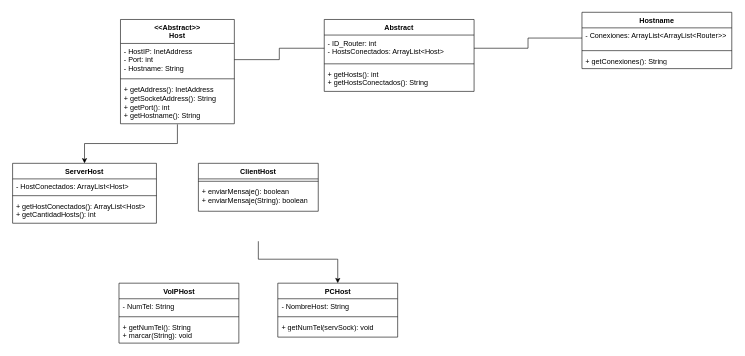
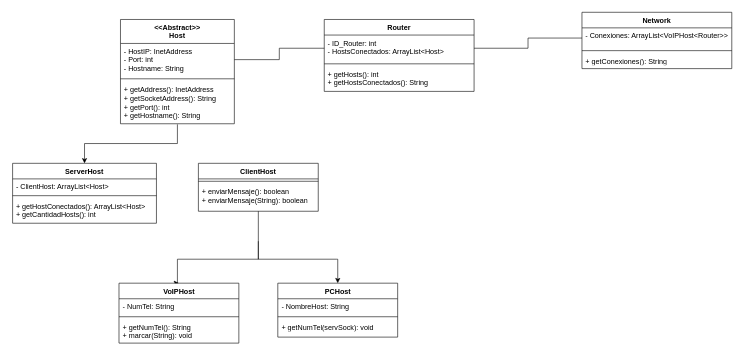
(657, 21) -> (657, 21)
(399, 28) -> (399, 28)
(658, 41) -> (658, 41)
(79, 188) -> (69, 188)
none -> (204, 260)
